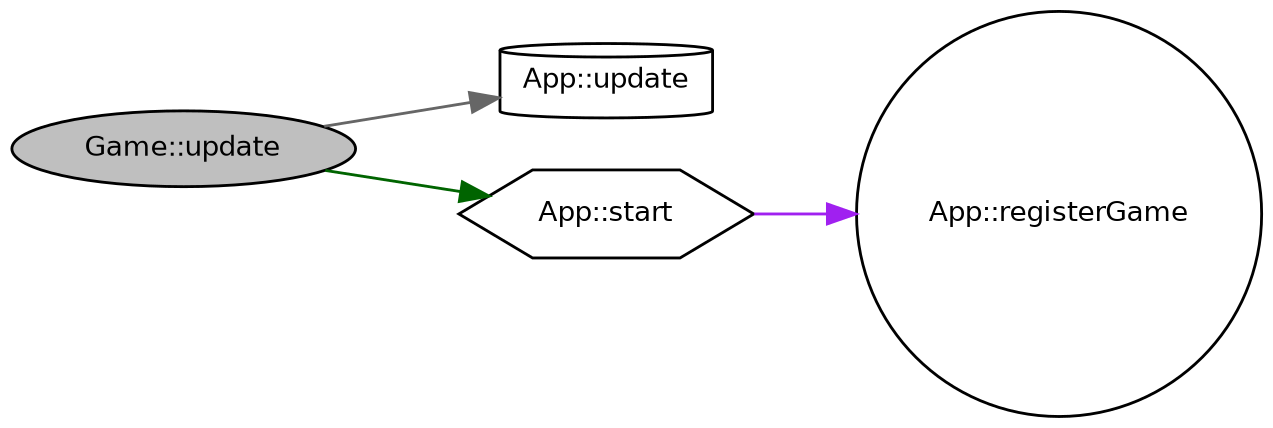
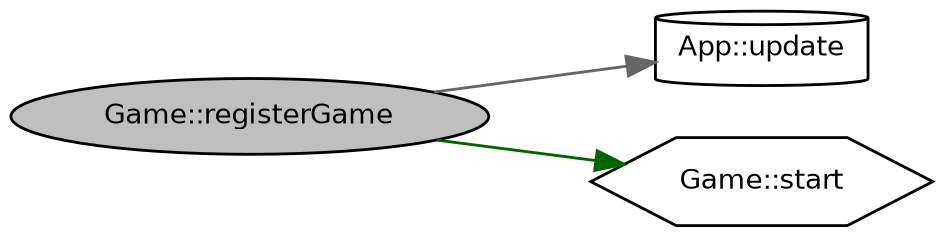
(184, 149) -> (250, 116)
(606, 214) -> (762, 182)
(1059, 214) -> none
